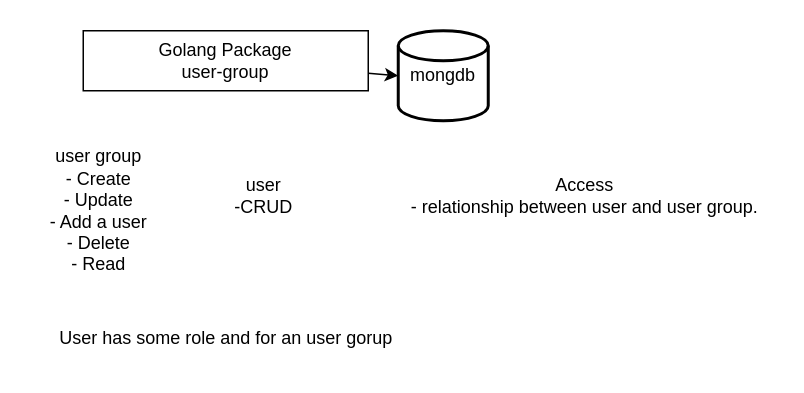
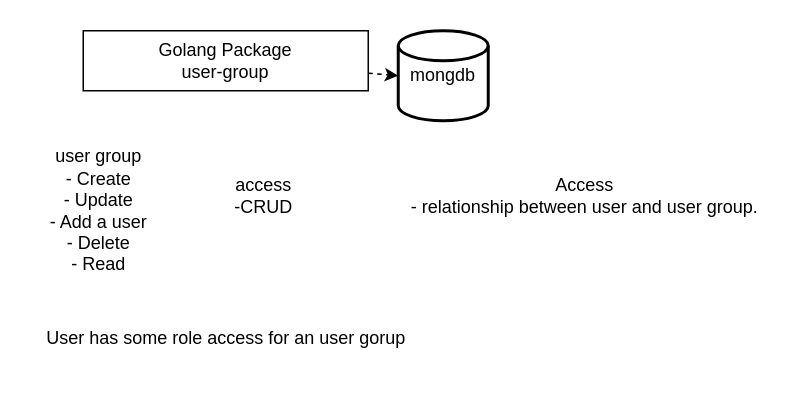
(378, 74) -> (378, 74)
(264, 196) -> (264, 196)
(227, 338) -> (227, 338)
